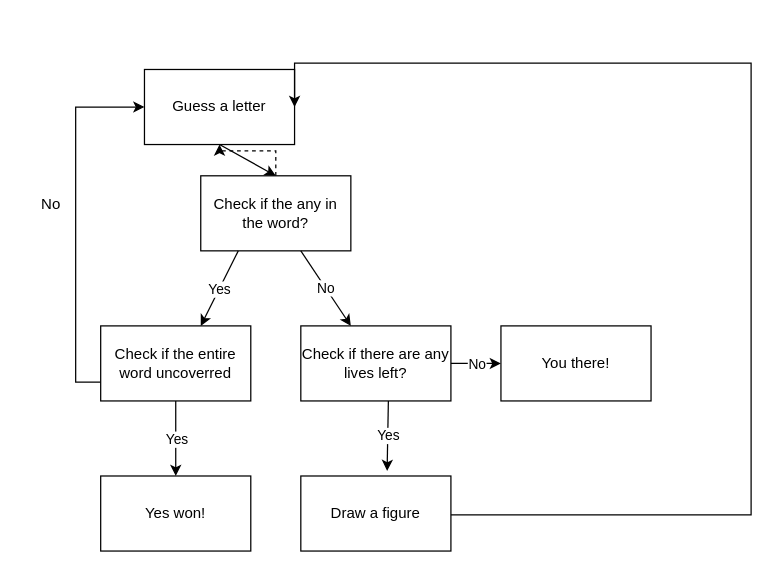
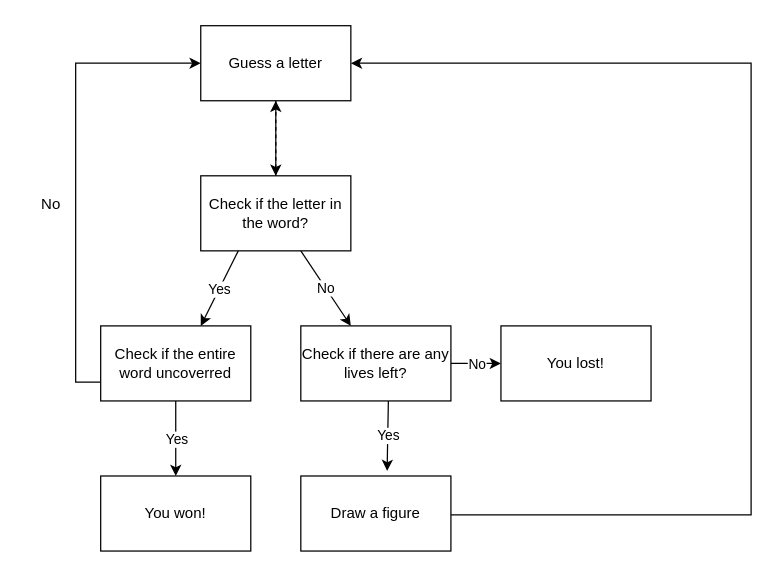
(219, 107) -> (276, 63)
(276, 213) -> (276, 213)
(576, 363) -> (576, 363)
(176, 513) -> (176, 513)
